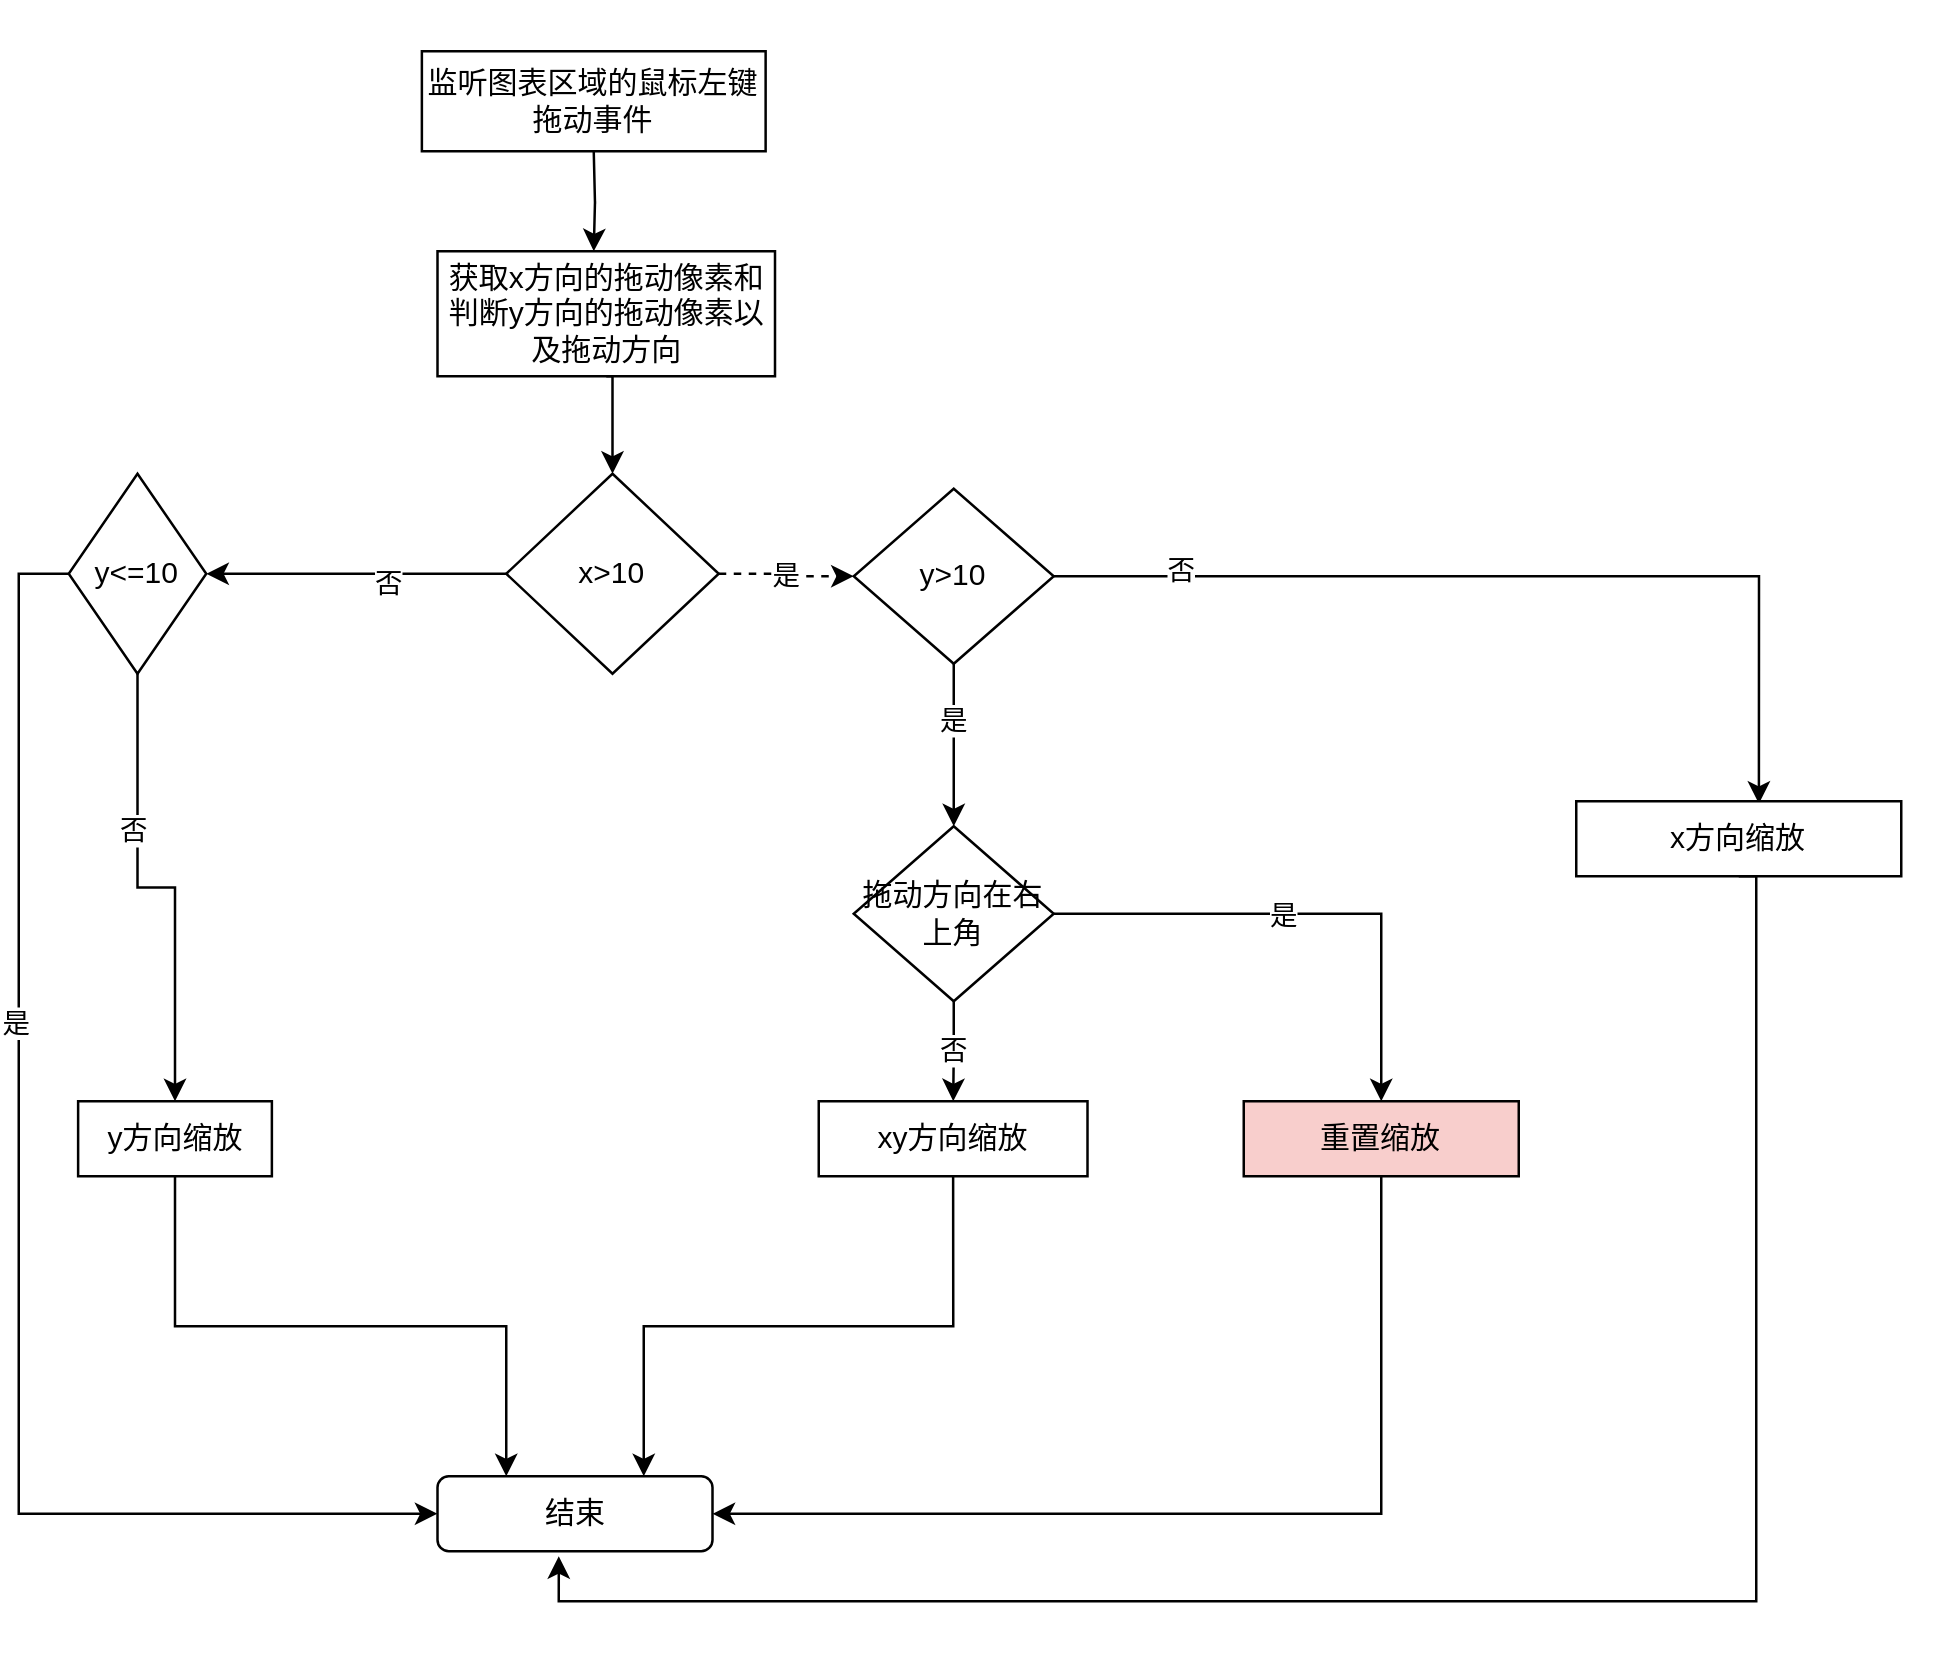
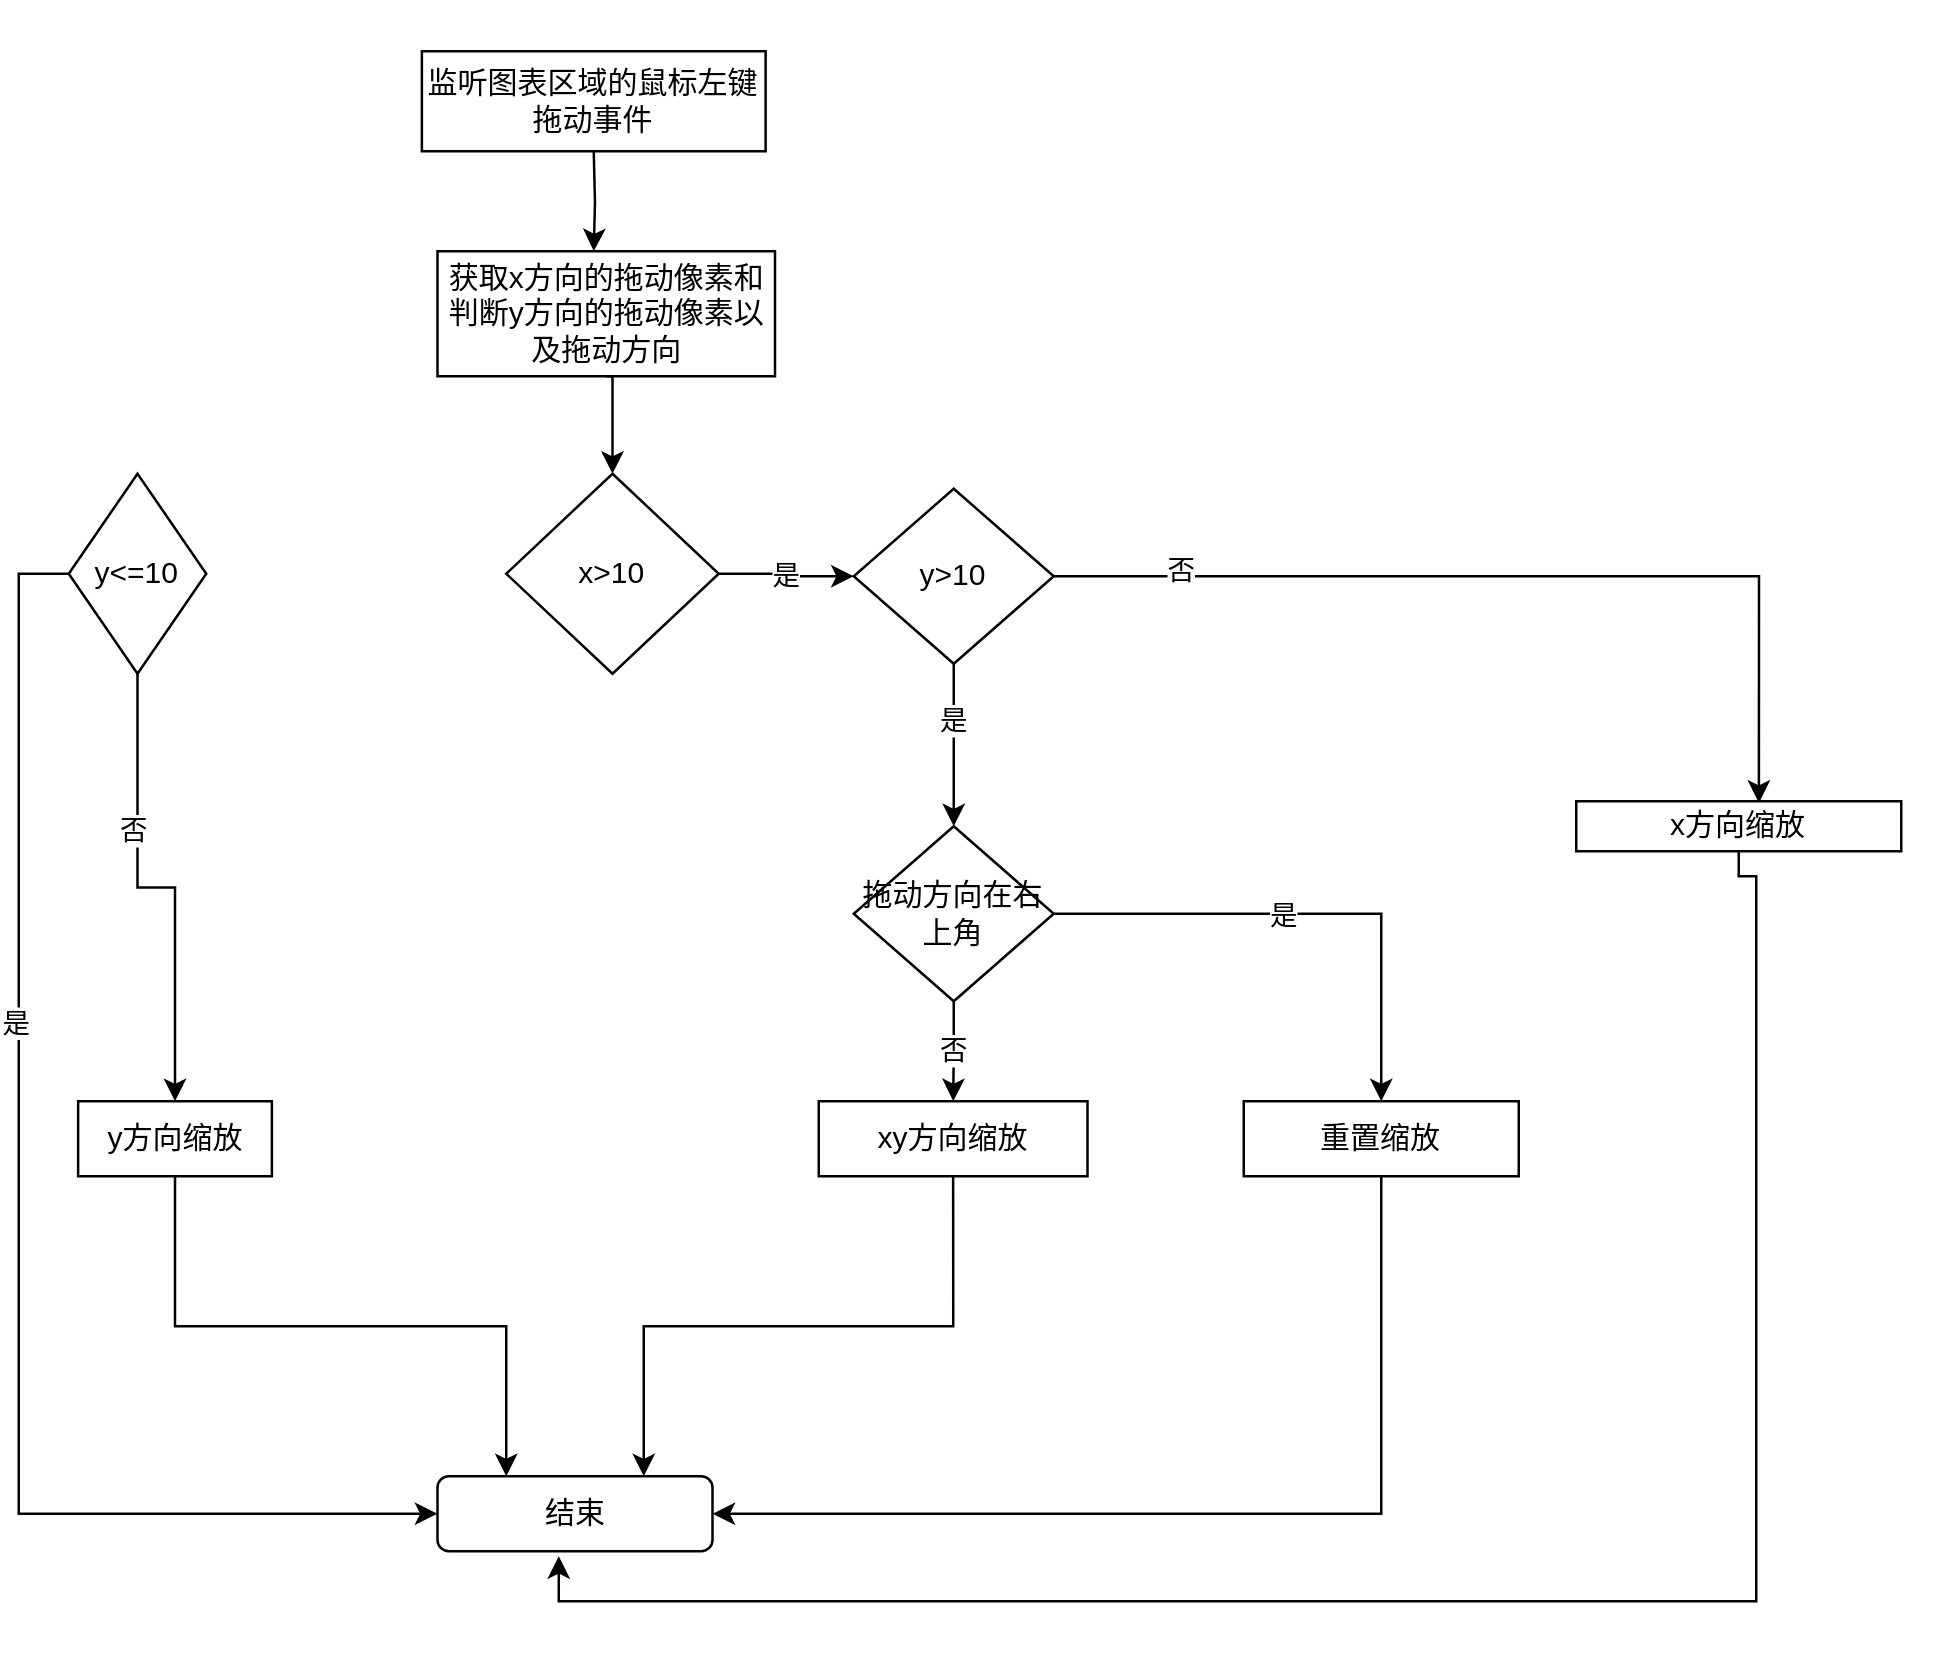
(364, 574) -> none
(748, 574) -> (748, 574)
(1739, 839) -> (1739, 826)
(1381, 1139) -> (1381, 1139)
